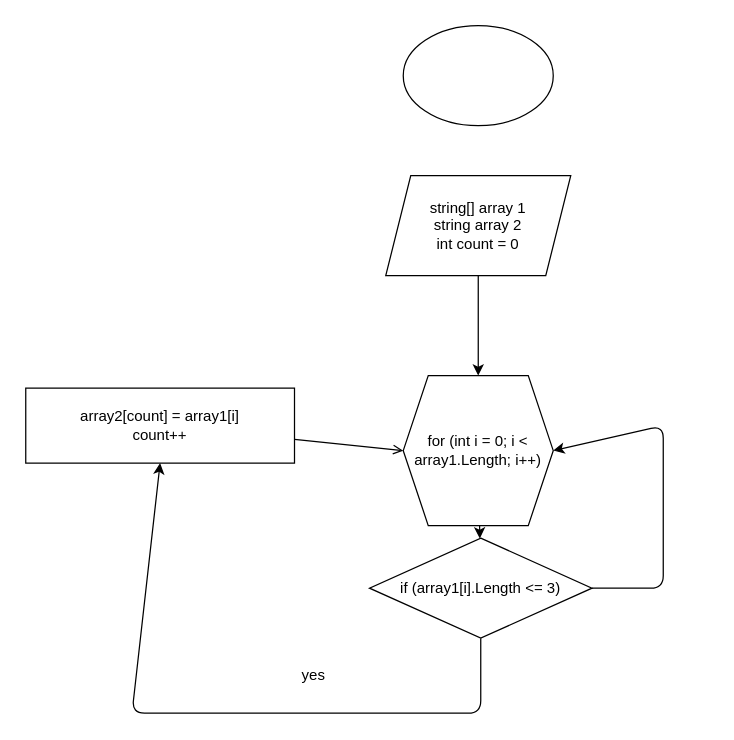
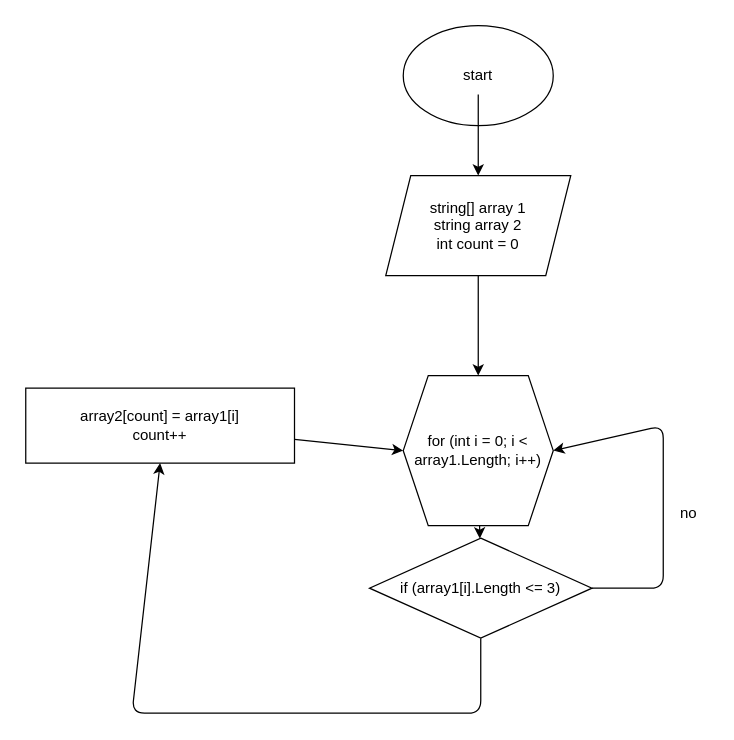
none -> (478, 76)
none -> (478, 131)
(395, 450) -> (393, 450)
none -> (688, 513)
(313, 676) -> none
